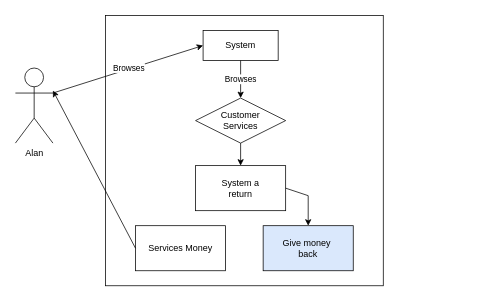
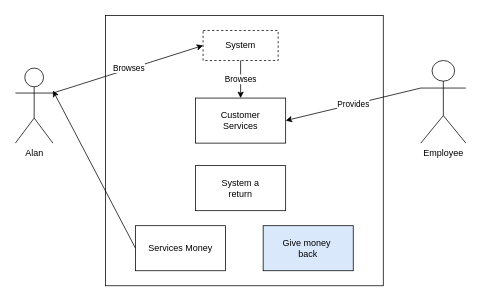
(240, 45) -> (240, 45)
none -> (443, 102)
none -> (355, 104)
(240, 120) -> (240, 120)
(240, 151) -> none
(308, 196) -> none
